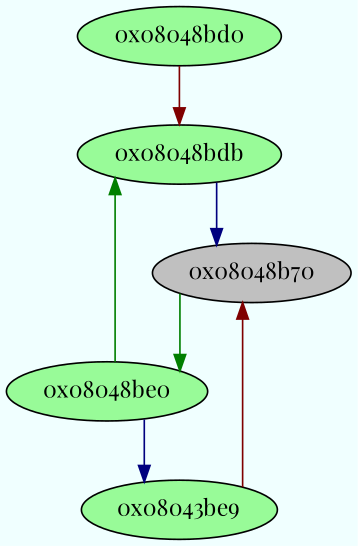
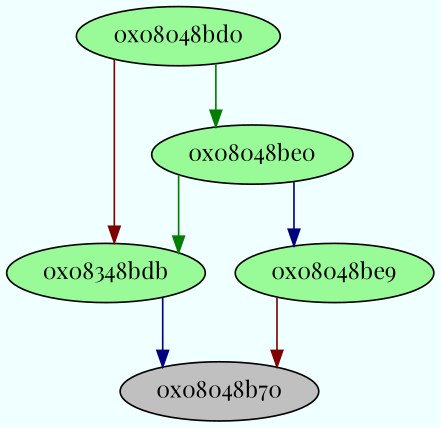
(179, 155) -> (106, 273)
(180, 324) -> (216, 87)
(179, 510) -> (335, 273)
